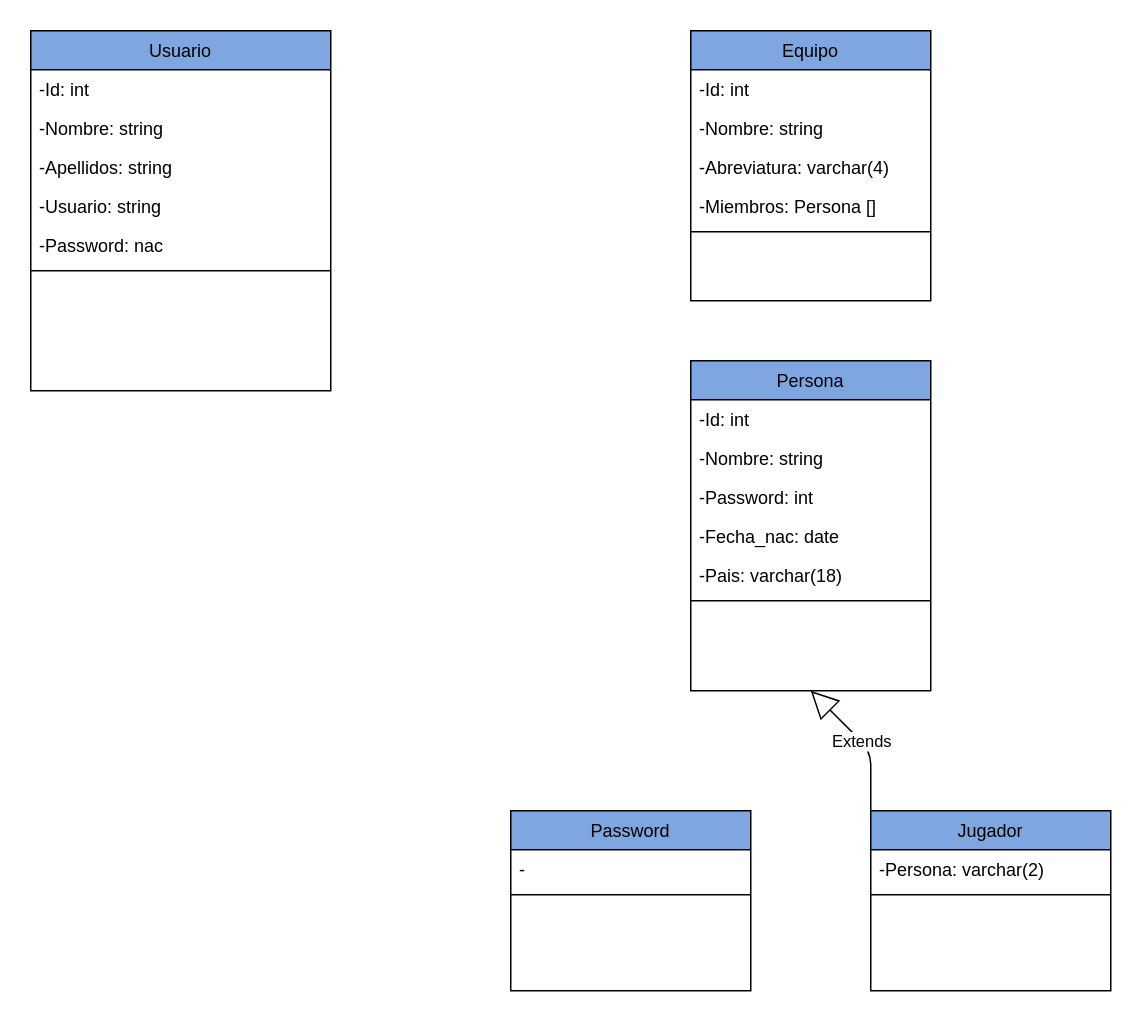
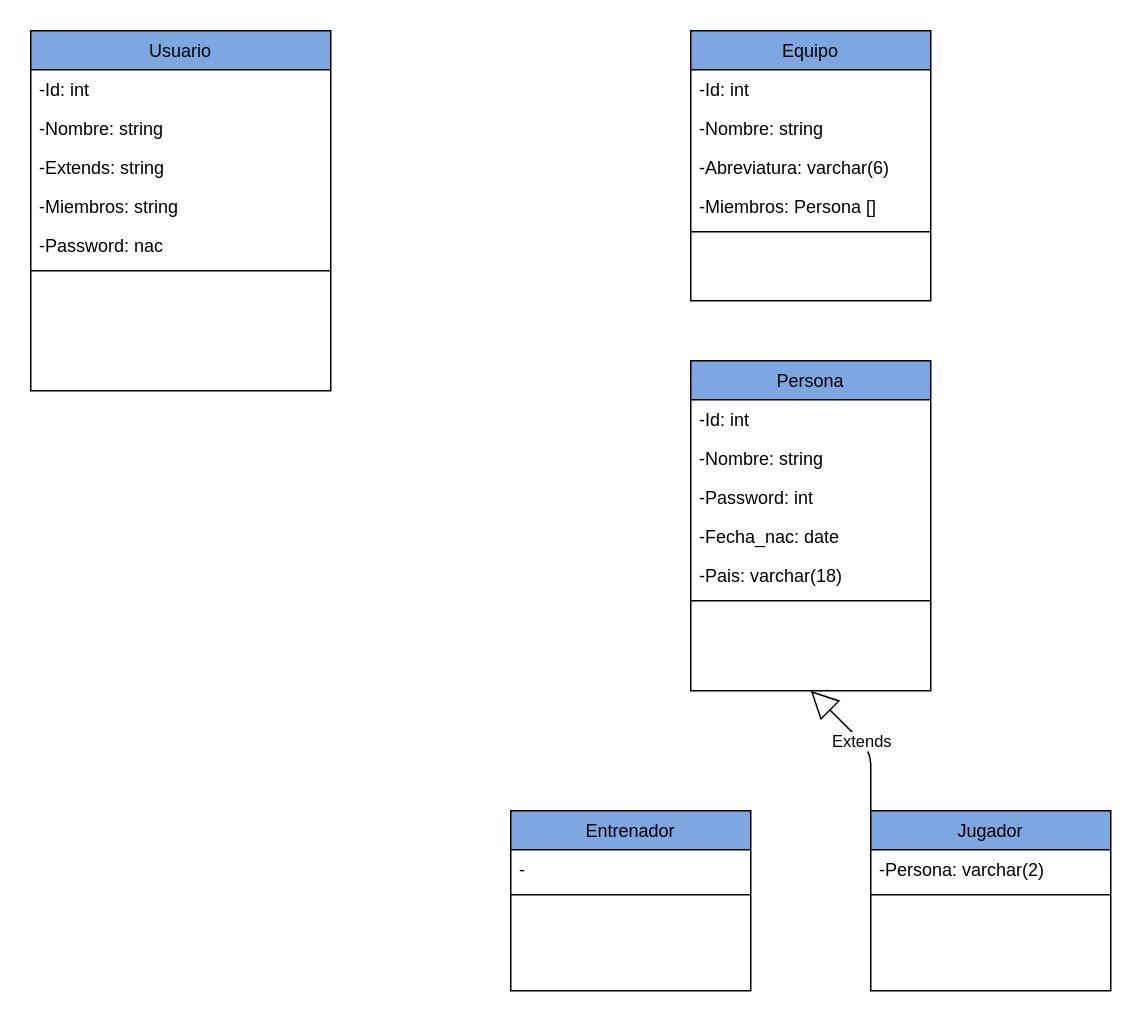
(116, 168) -> (113, 168)
(813, 168) -> (813, 168)
(110, 207) -> (115, 207)
(630, 831) -> (630, 831)
